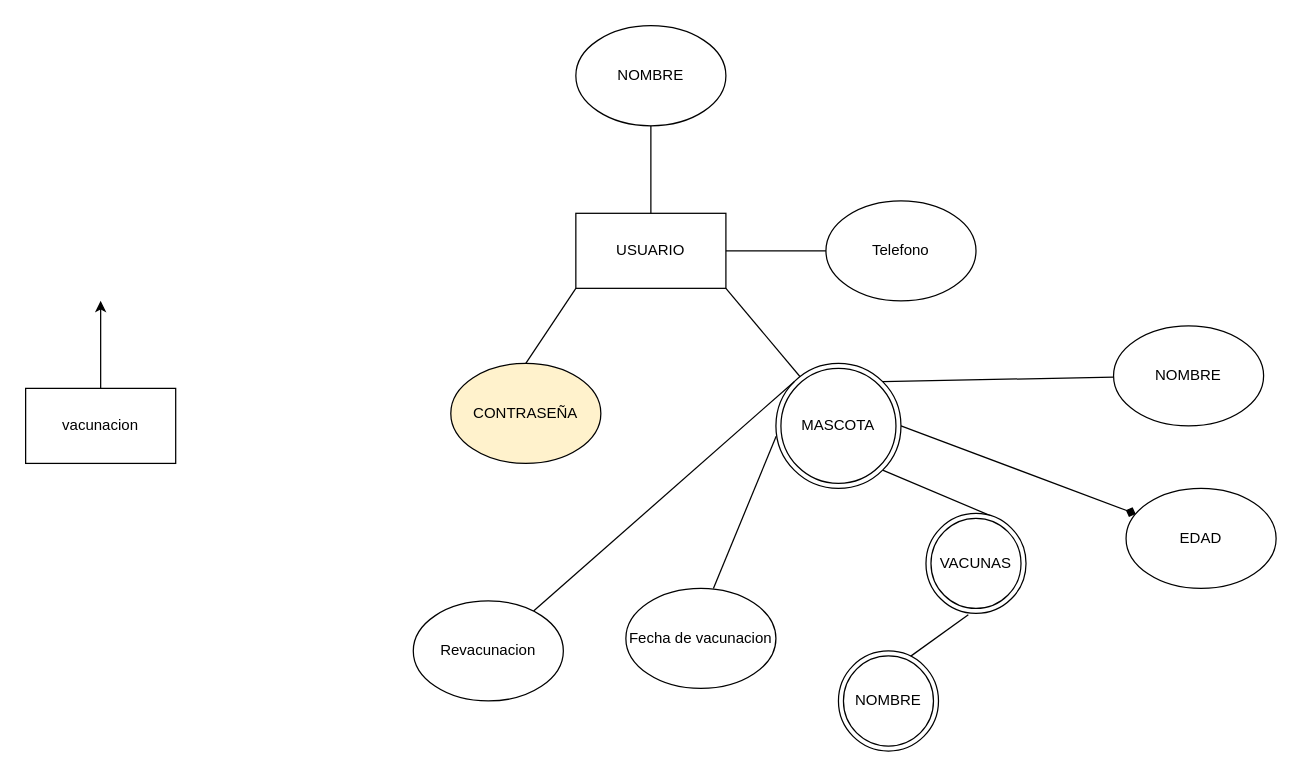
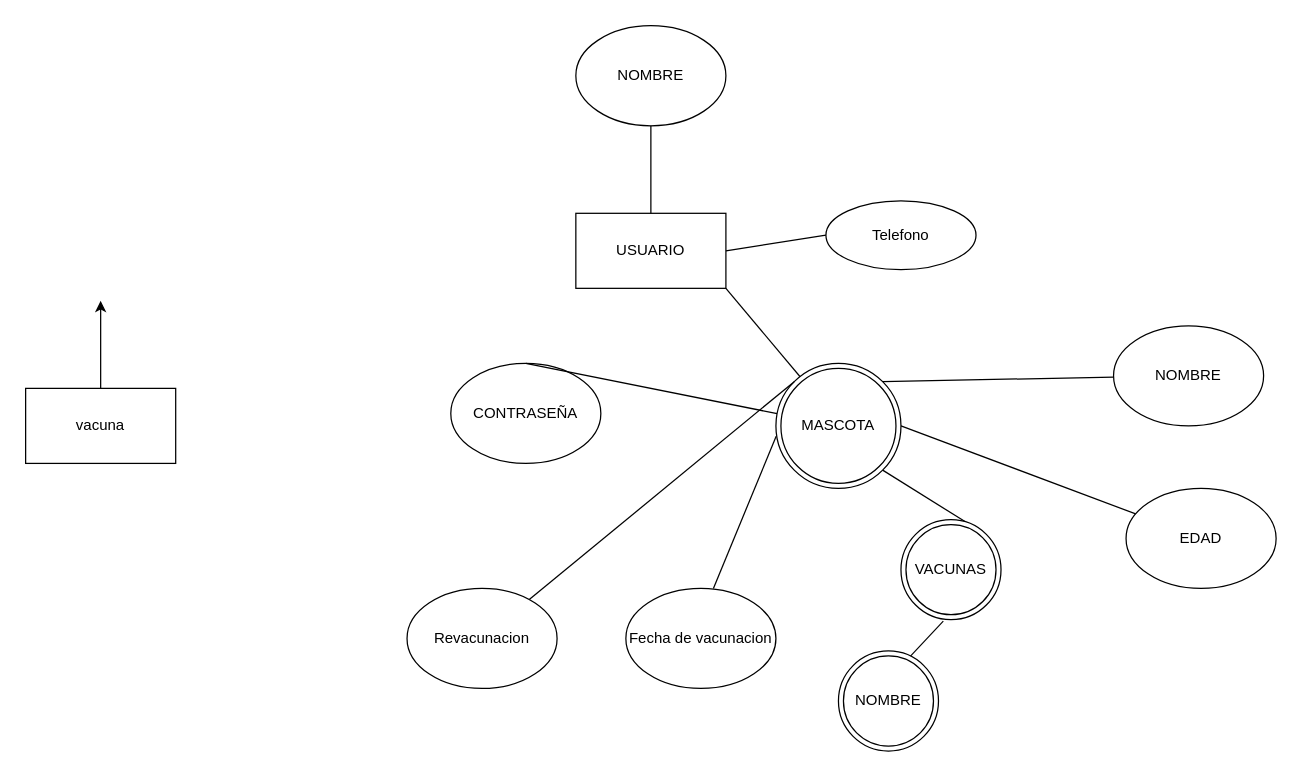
(901, 251) -> (901, 235)
(551, 326) -> (640, 386)
(526, 413) -> (526, 413)
(101, 426) -> (101, 426)
(1125, 510) -> (1130, 512)
(976, 563) -> (951, 569)
(488, 651) -> (482, 638)
